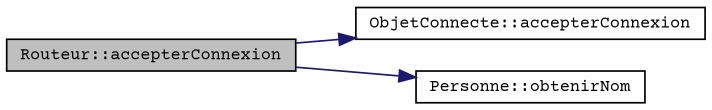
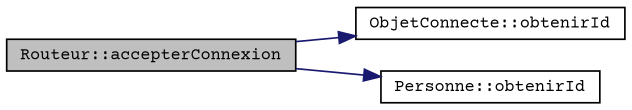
(530, 23) -> (490, 23)
(530, 87) -> (490, 87)
